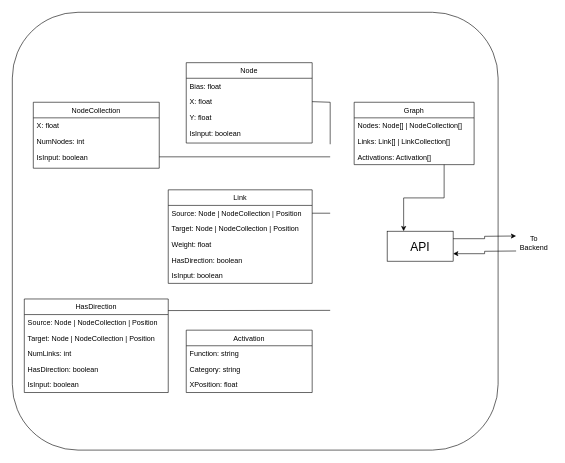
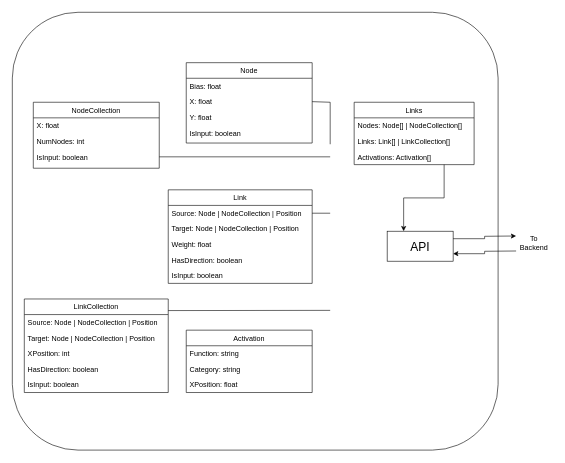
(414, 110) -> (414, 110)
(96, 307) -> (96, 307)
(50, 354) -> (51, 354)
